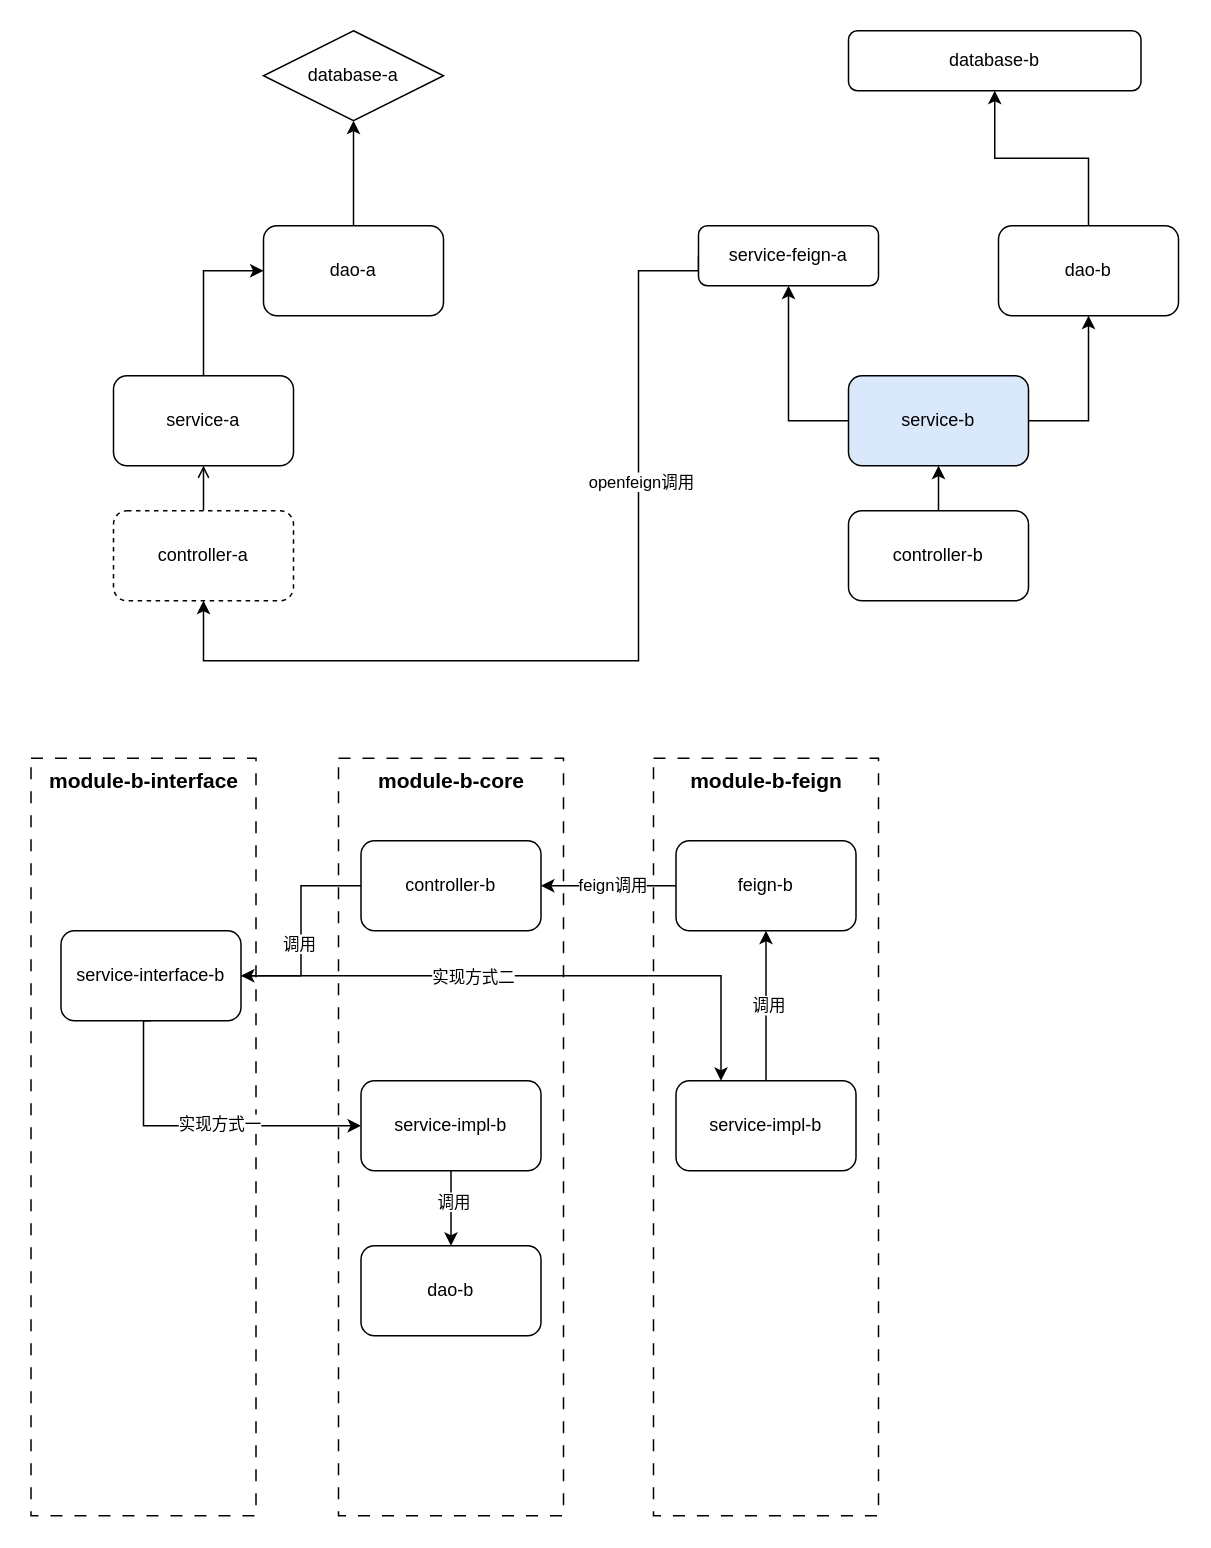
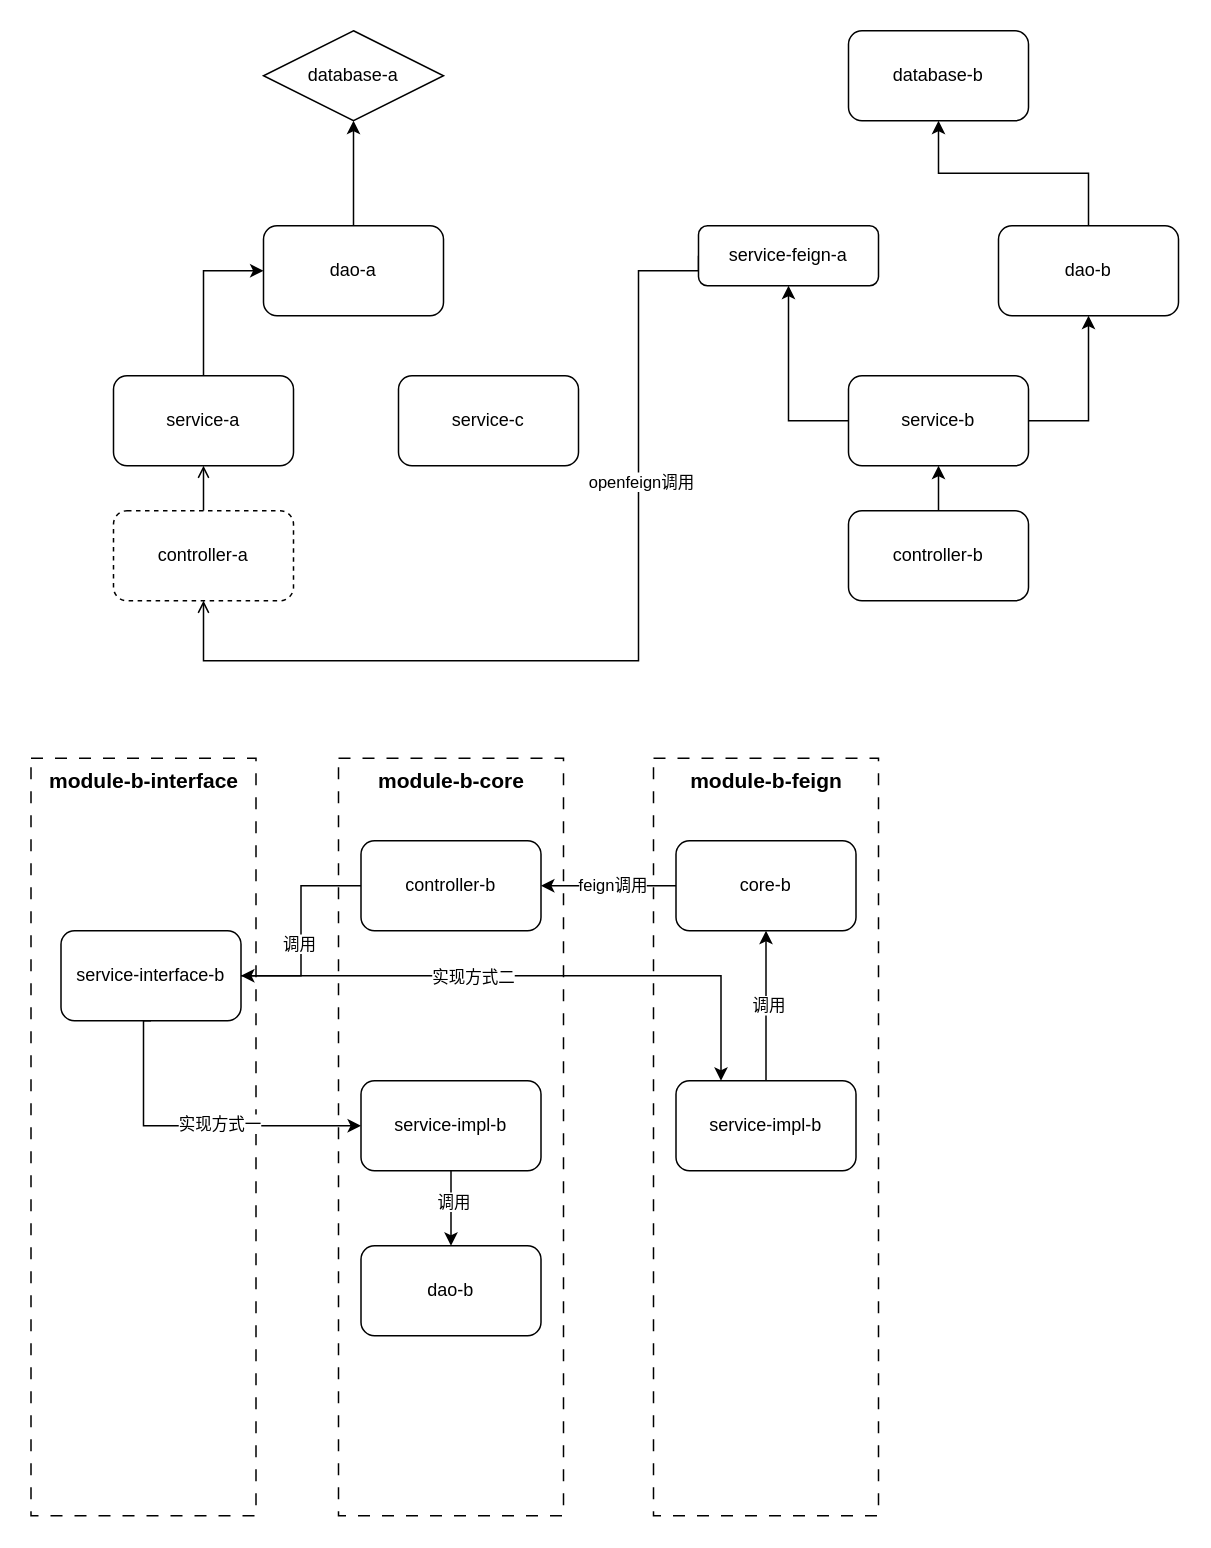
(995, 61) -> (938, 76)
none -> (488, 421)
(938, 421) -> (938, 421)
(203, 612) -> (203, 609)
(766, 886) -> (766, 886)
